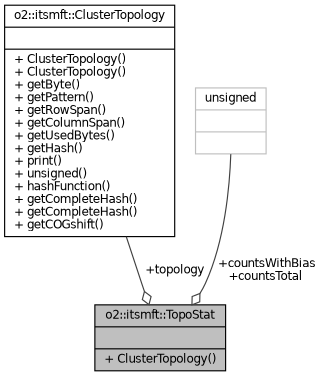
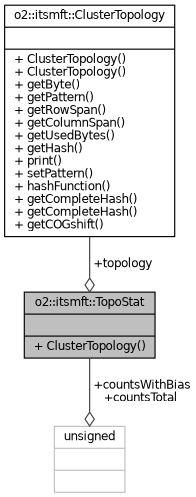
(51, 174) -> (54, 174)
(223, 226) -> (90, 385)
